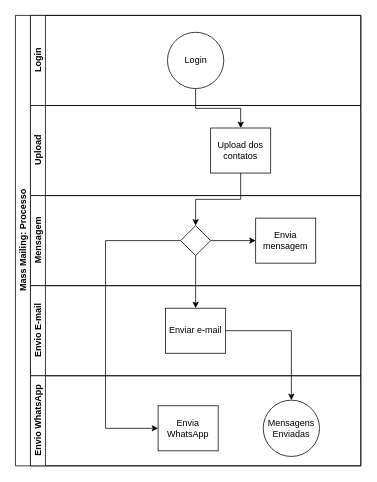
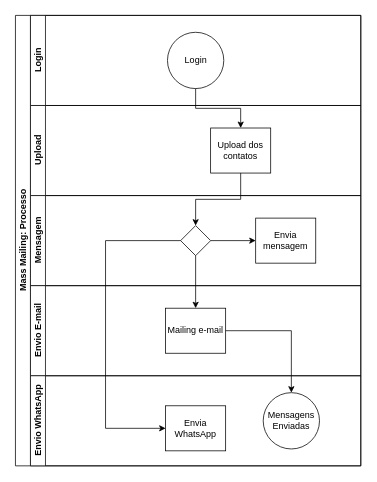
(195, 330) -> (195, 330)
(188, 428) -> (195, 428)
(291, 428) -> (291, 420)
